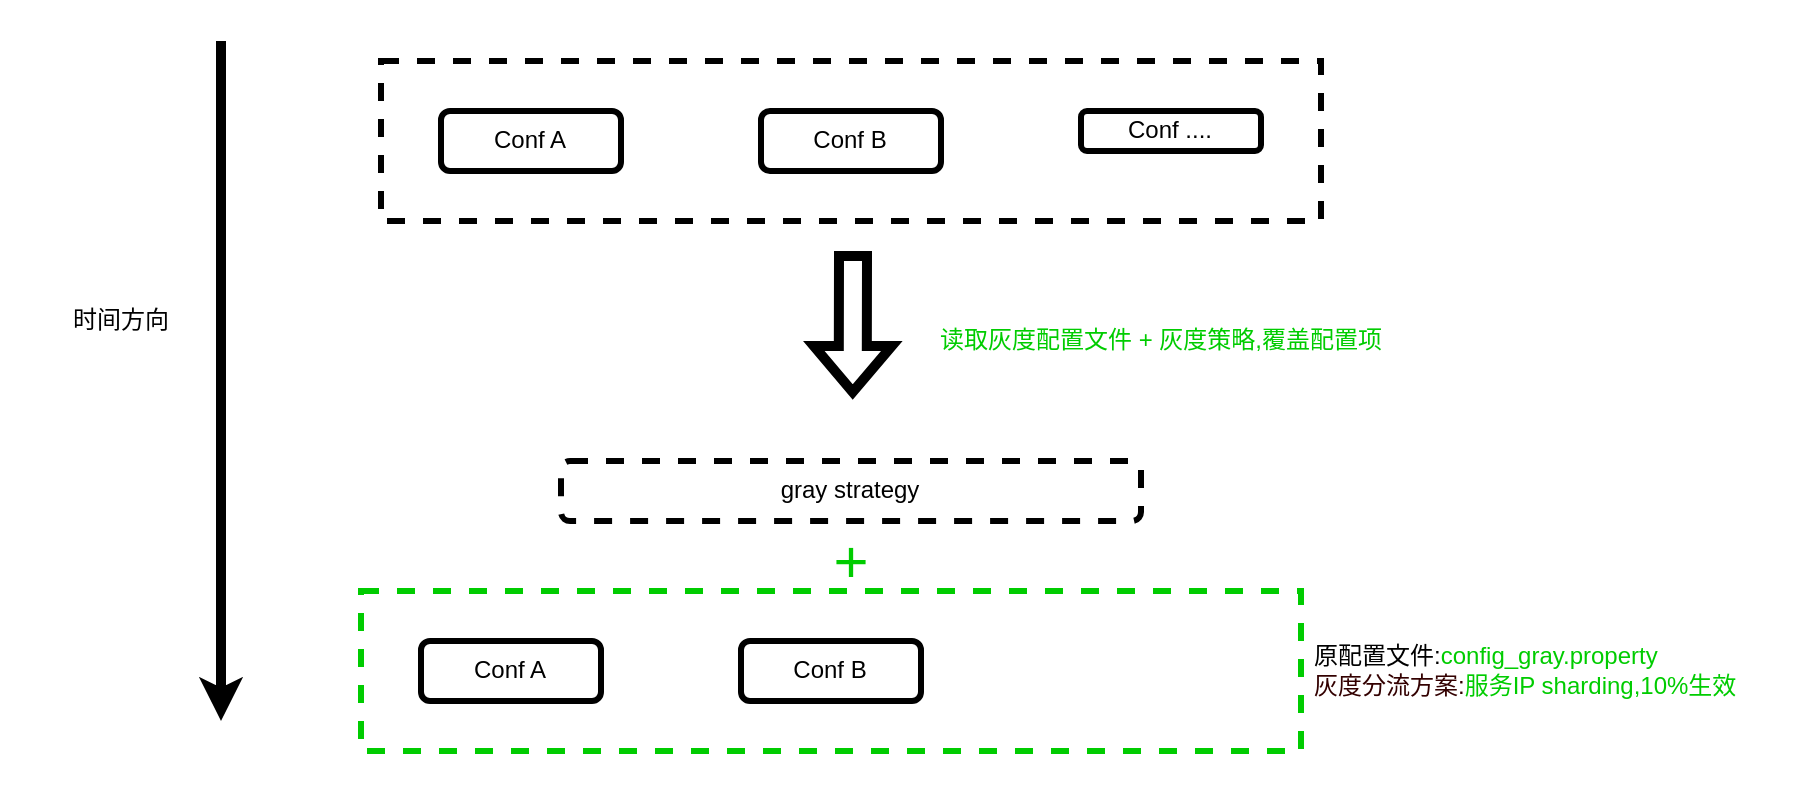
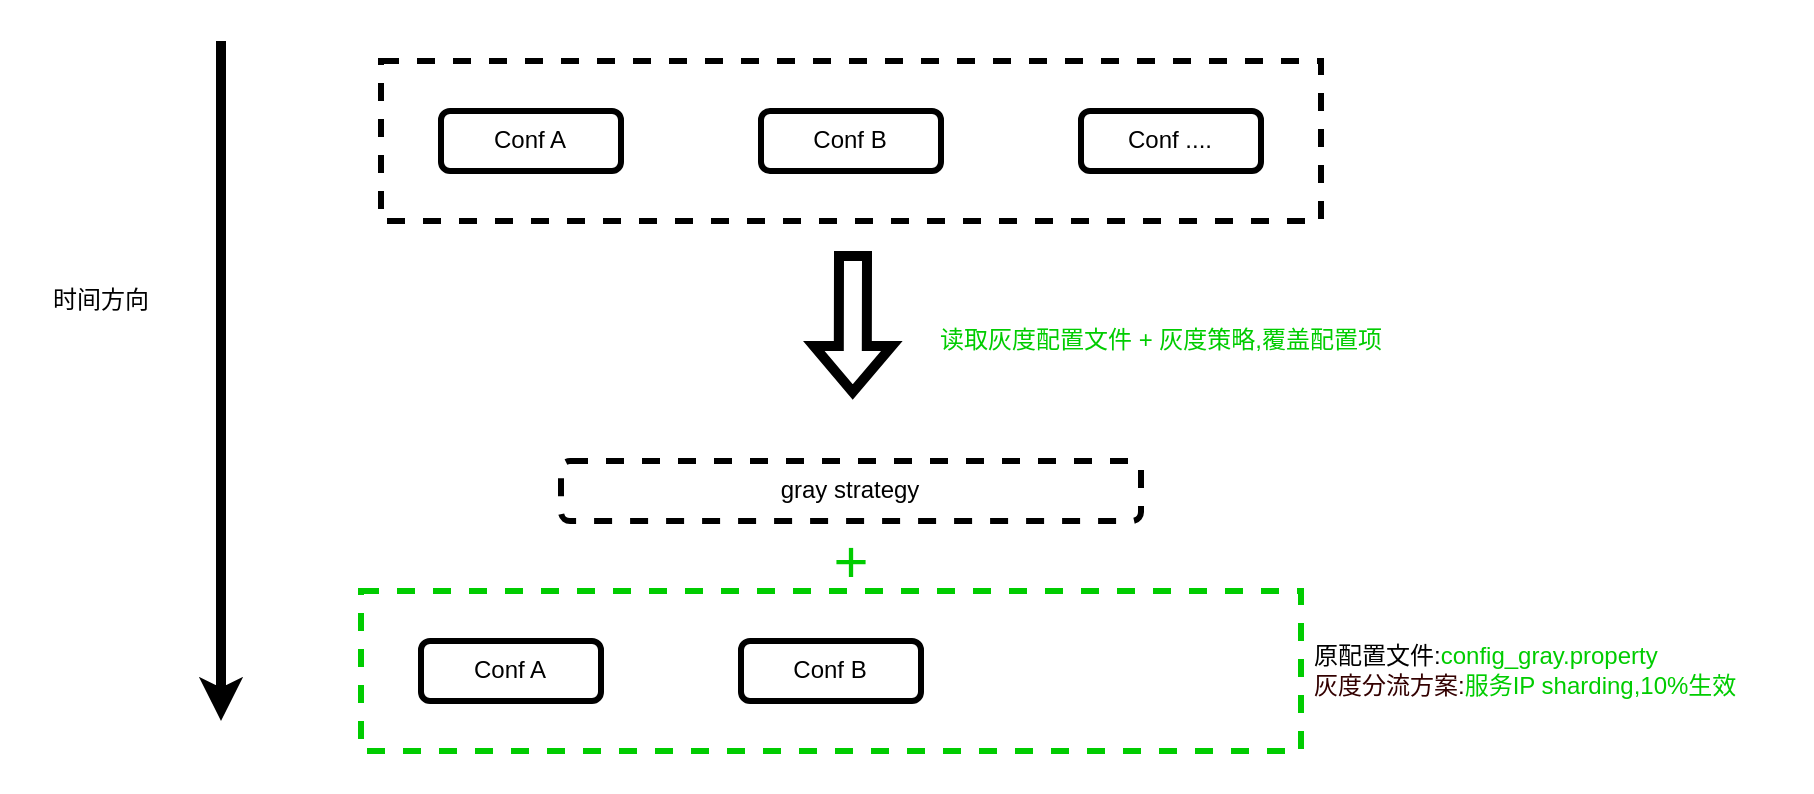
(1171, 131) -> (1171, 141)
(121, 321) -> (101, 301)
